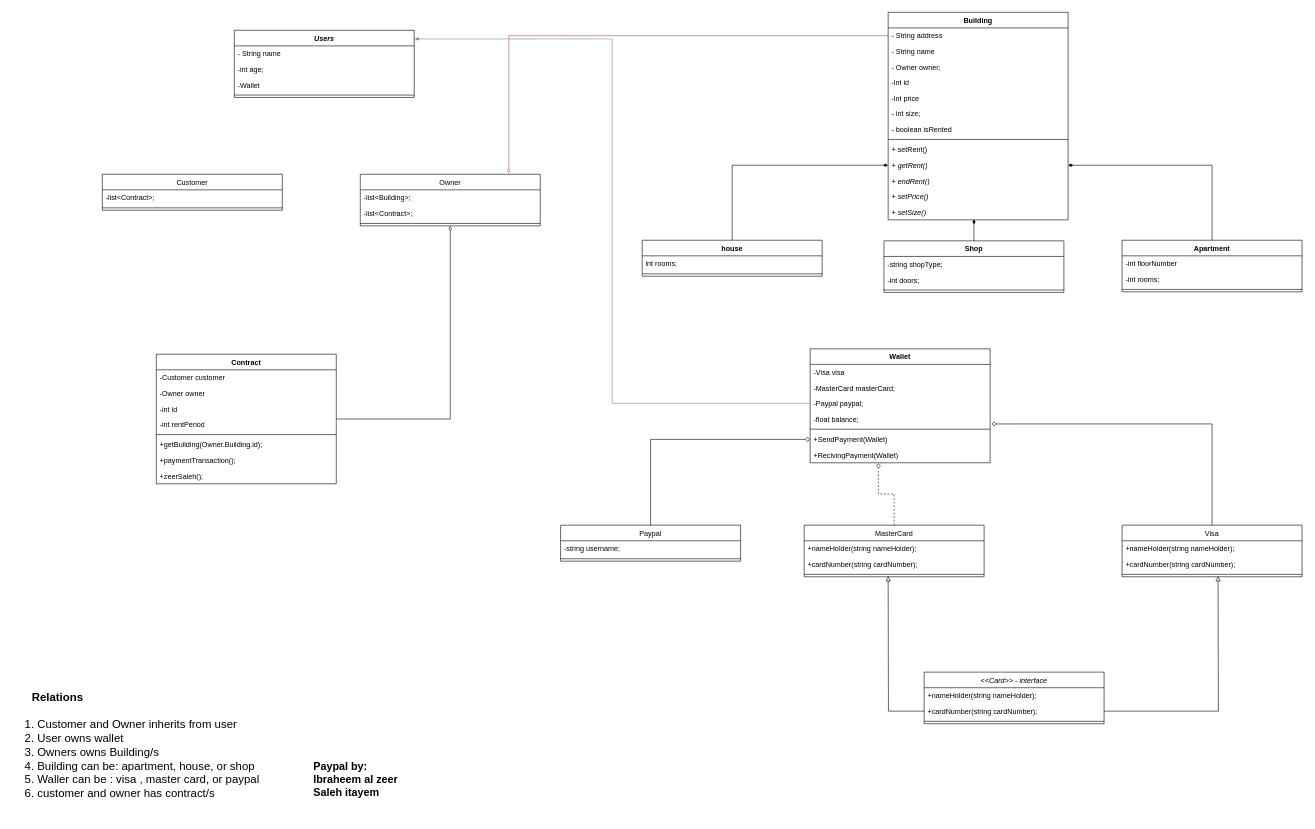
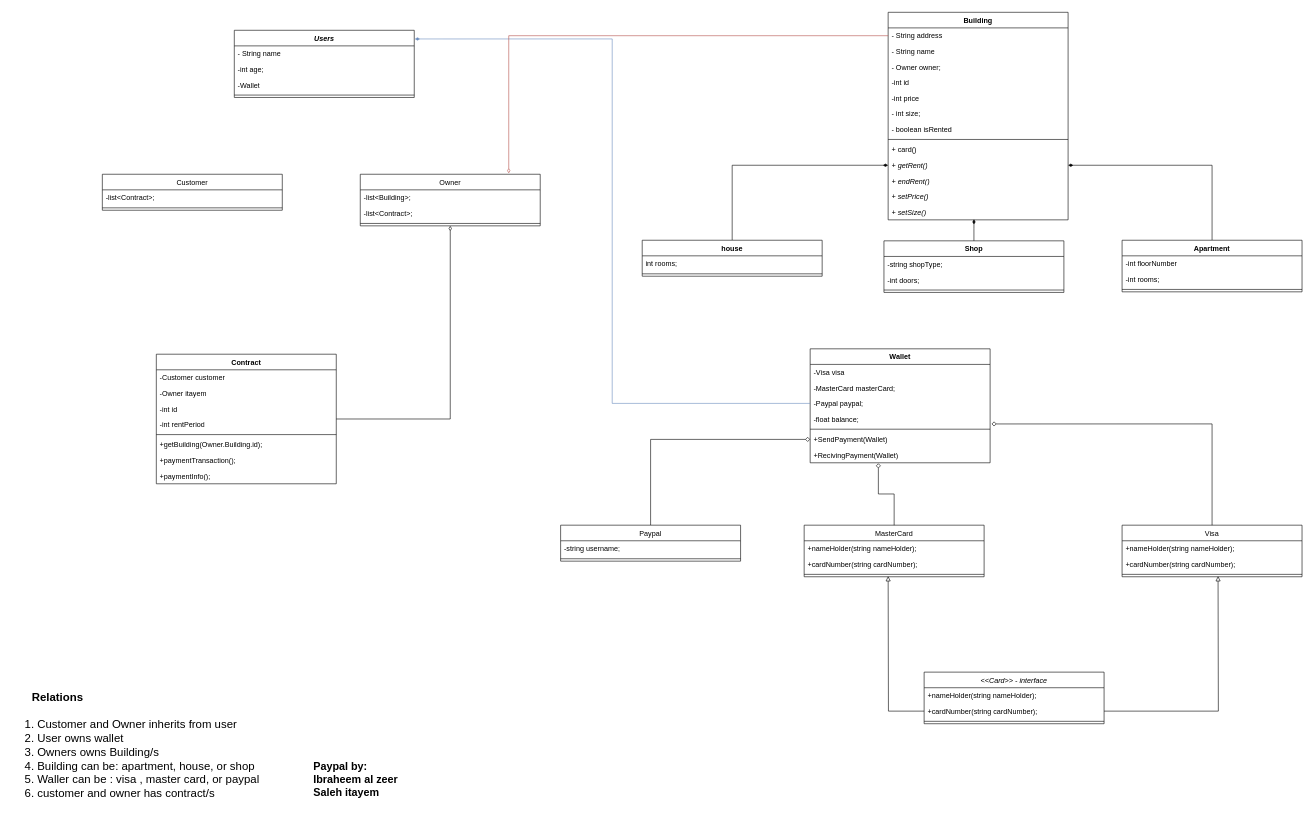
(913, 150) -> (907, 150)
(183, 394) -> (184, 394)
(184, 477) -> (189, 477)
(889, 494) -> (889, 494)
